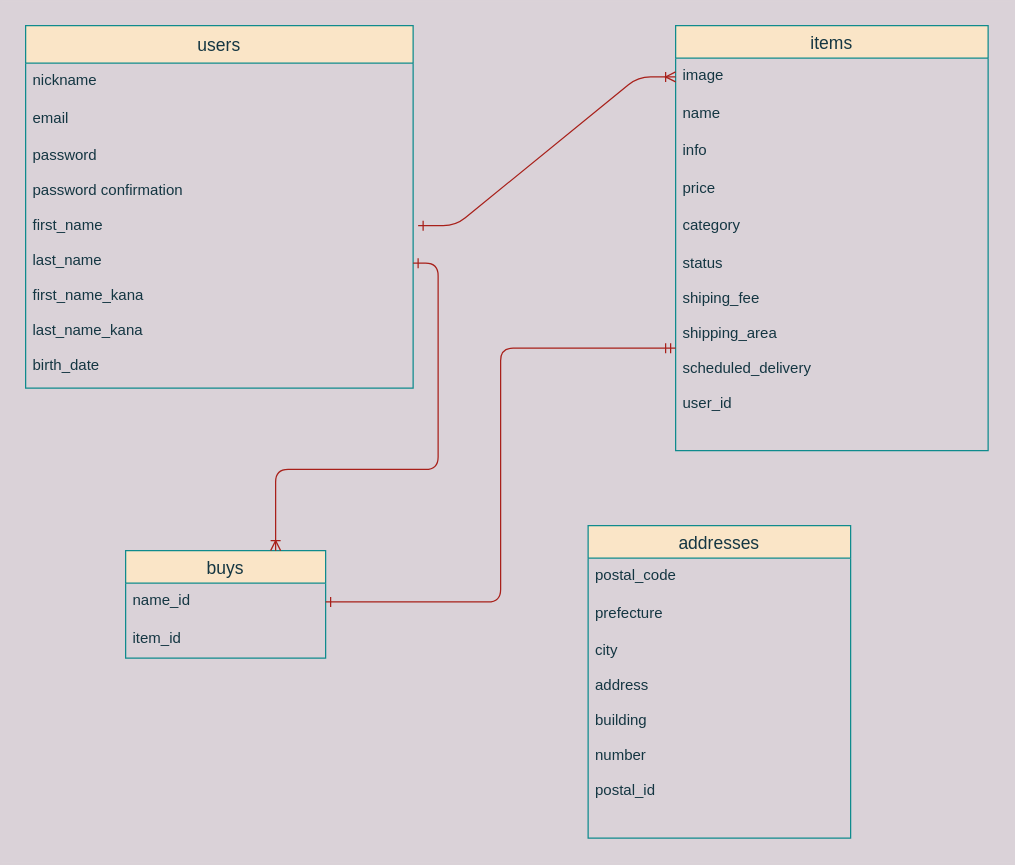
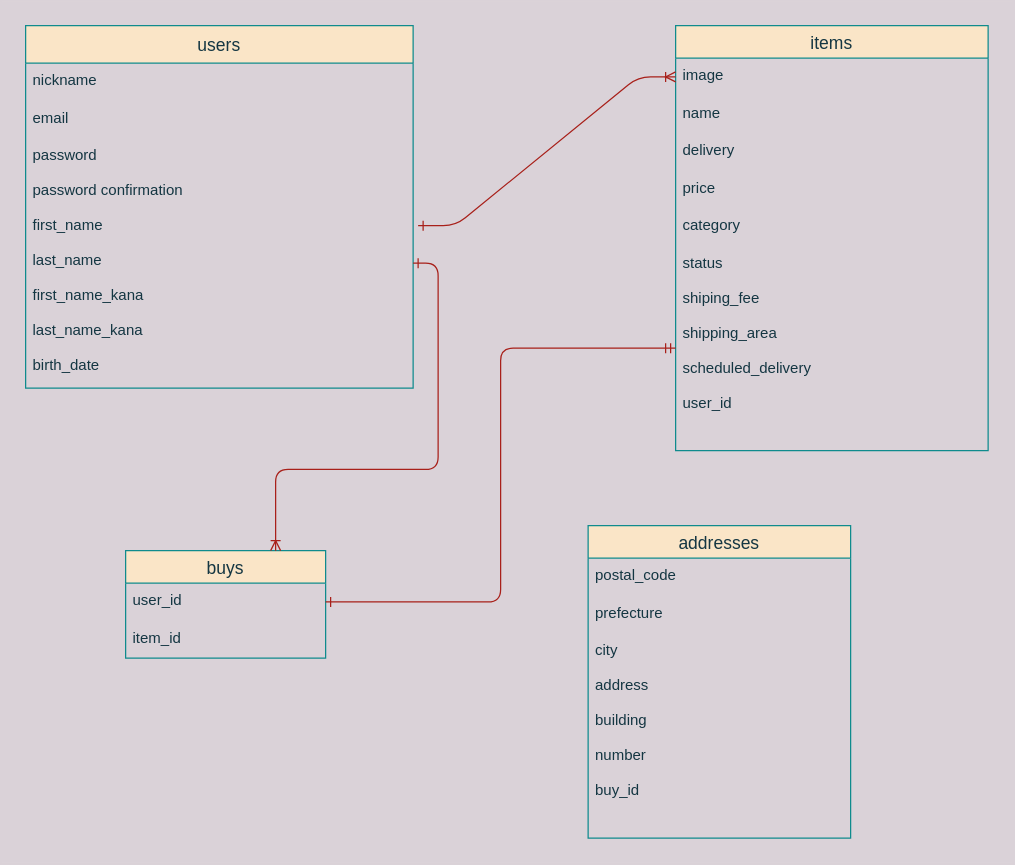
(697, 150) -> (712, 150)
(160, 600) -> (160, 600)
(610, 650) -> (610, 650)
